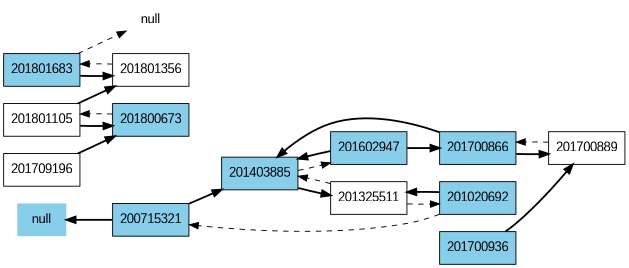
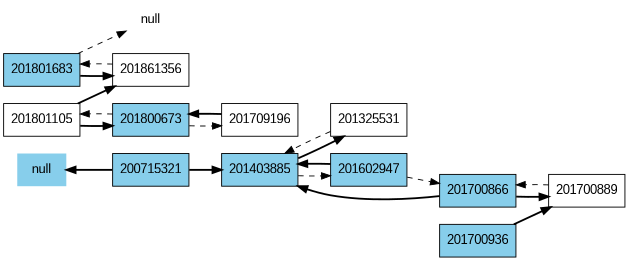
(151, 70) -> (151, 70)
none -> (201, 126)
(419, 148) -> (419, 179)
(369, 198) -> (369, 120)
(478, 198) -> none
